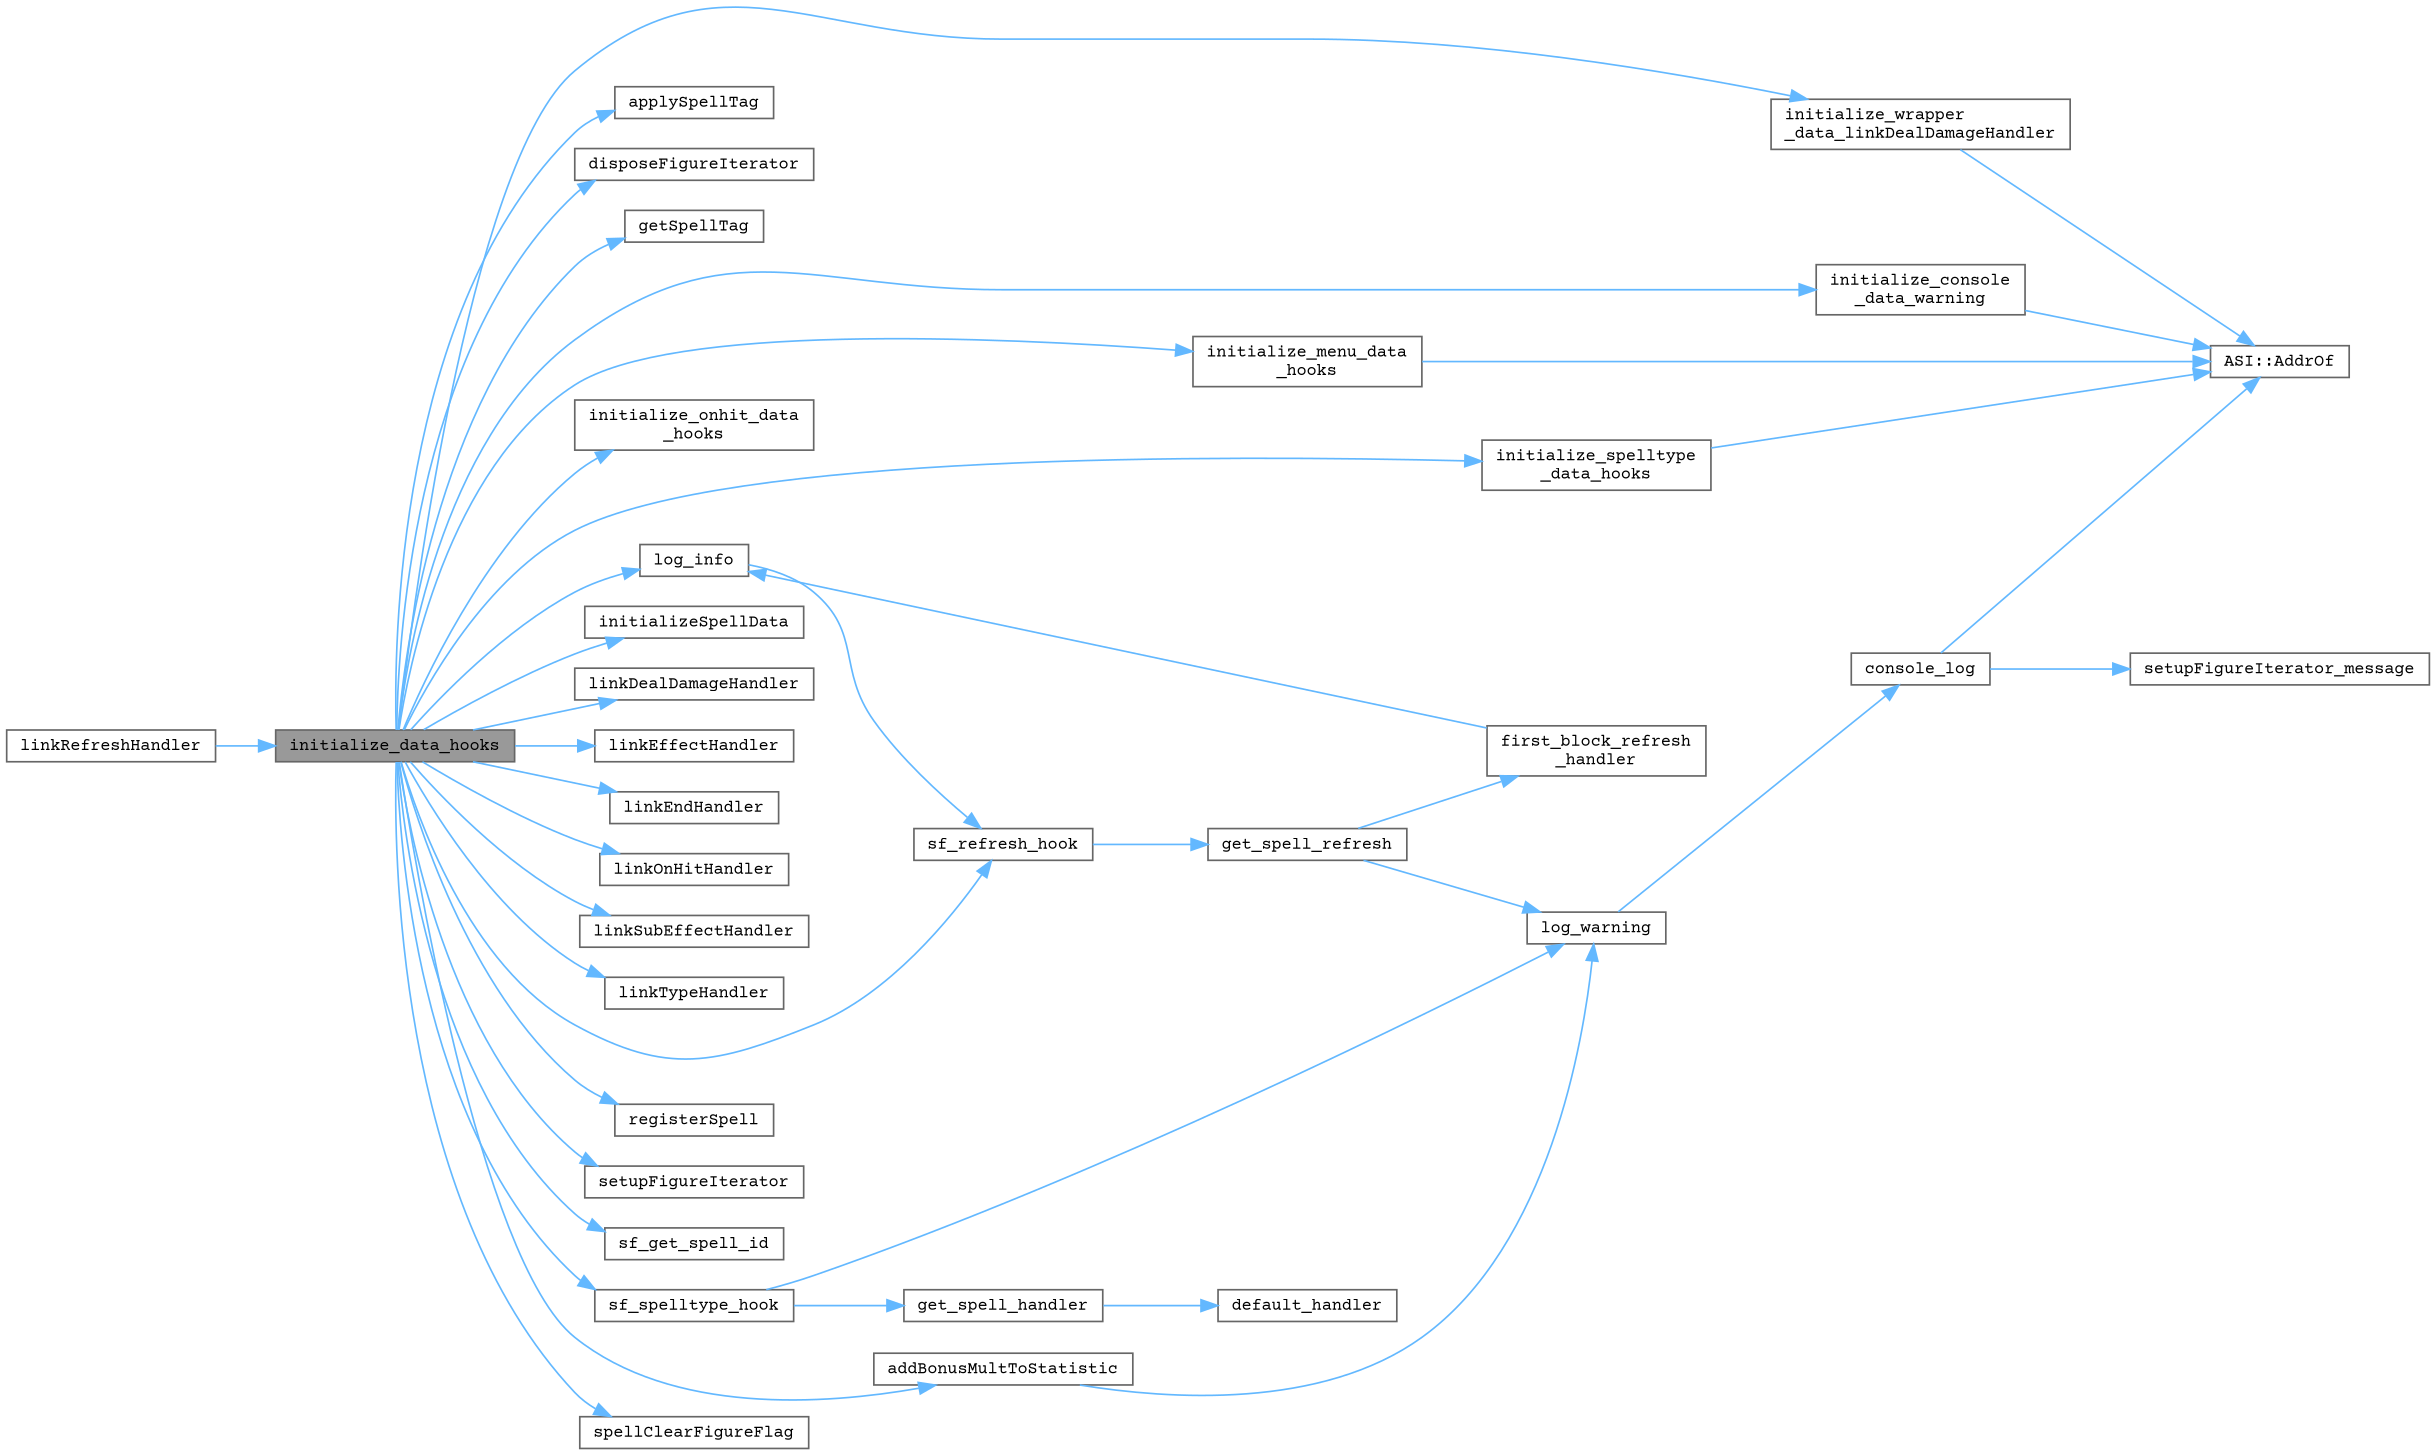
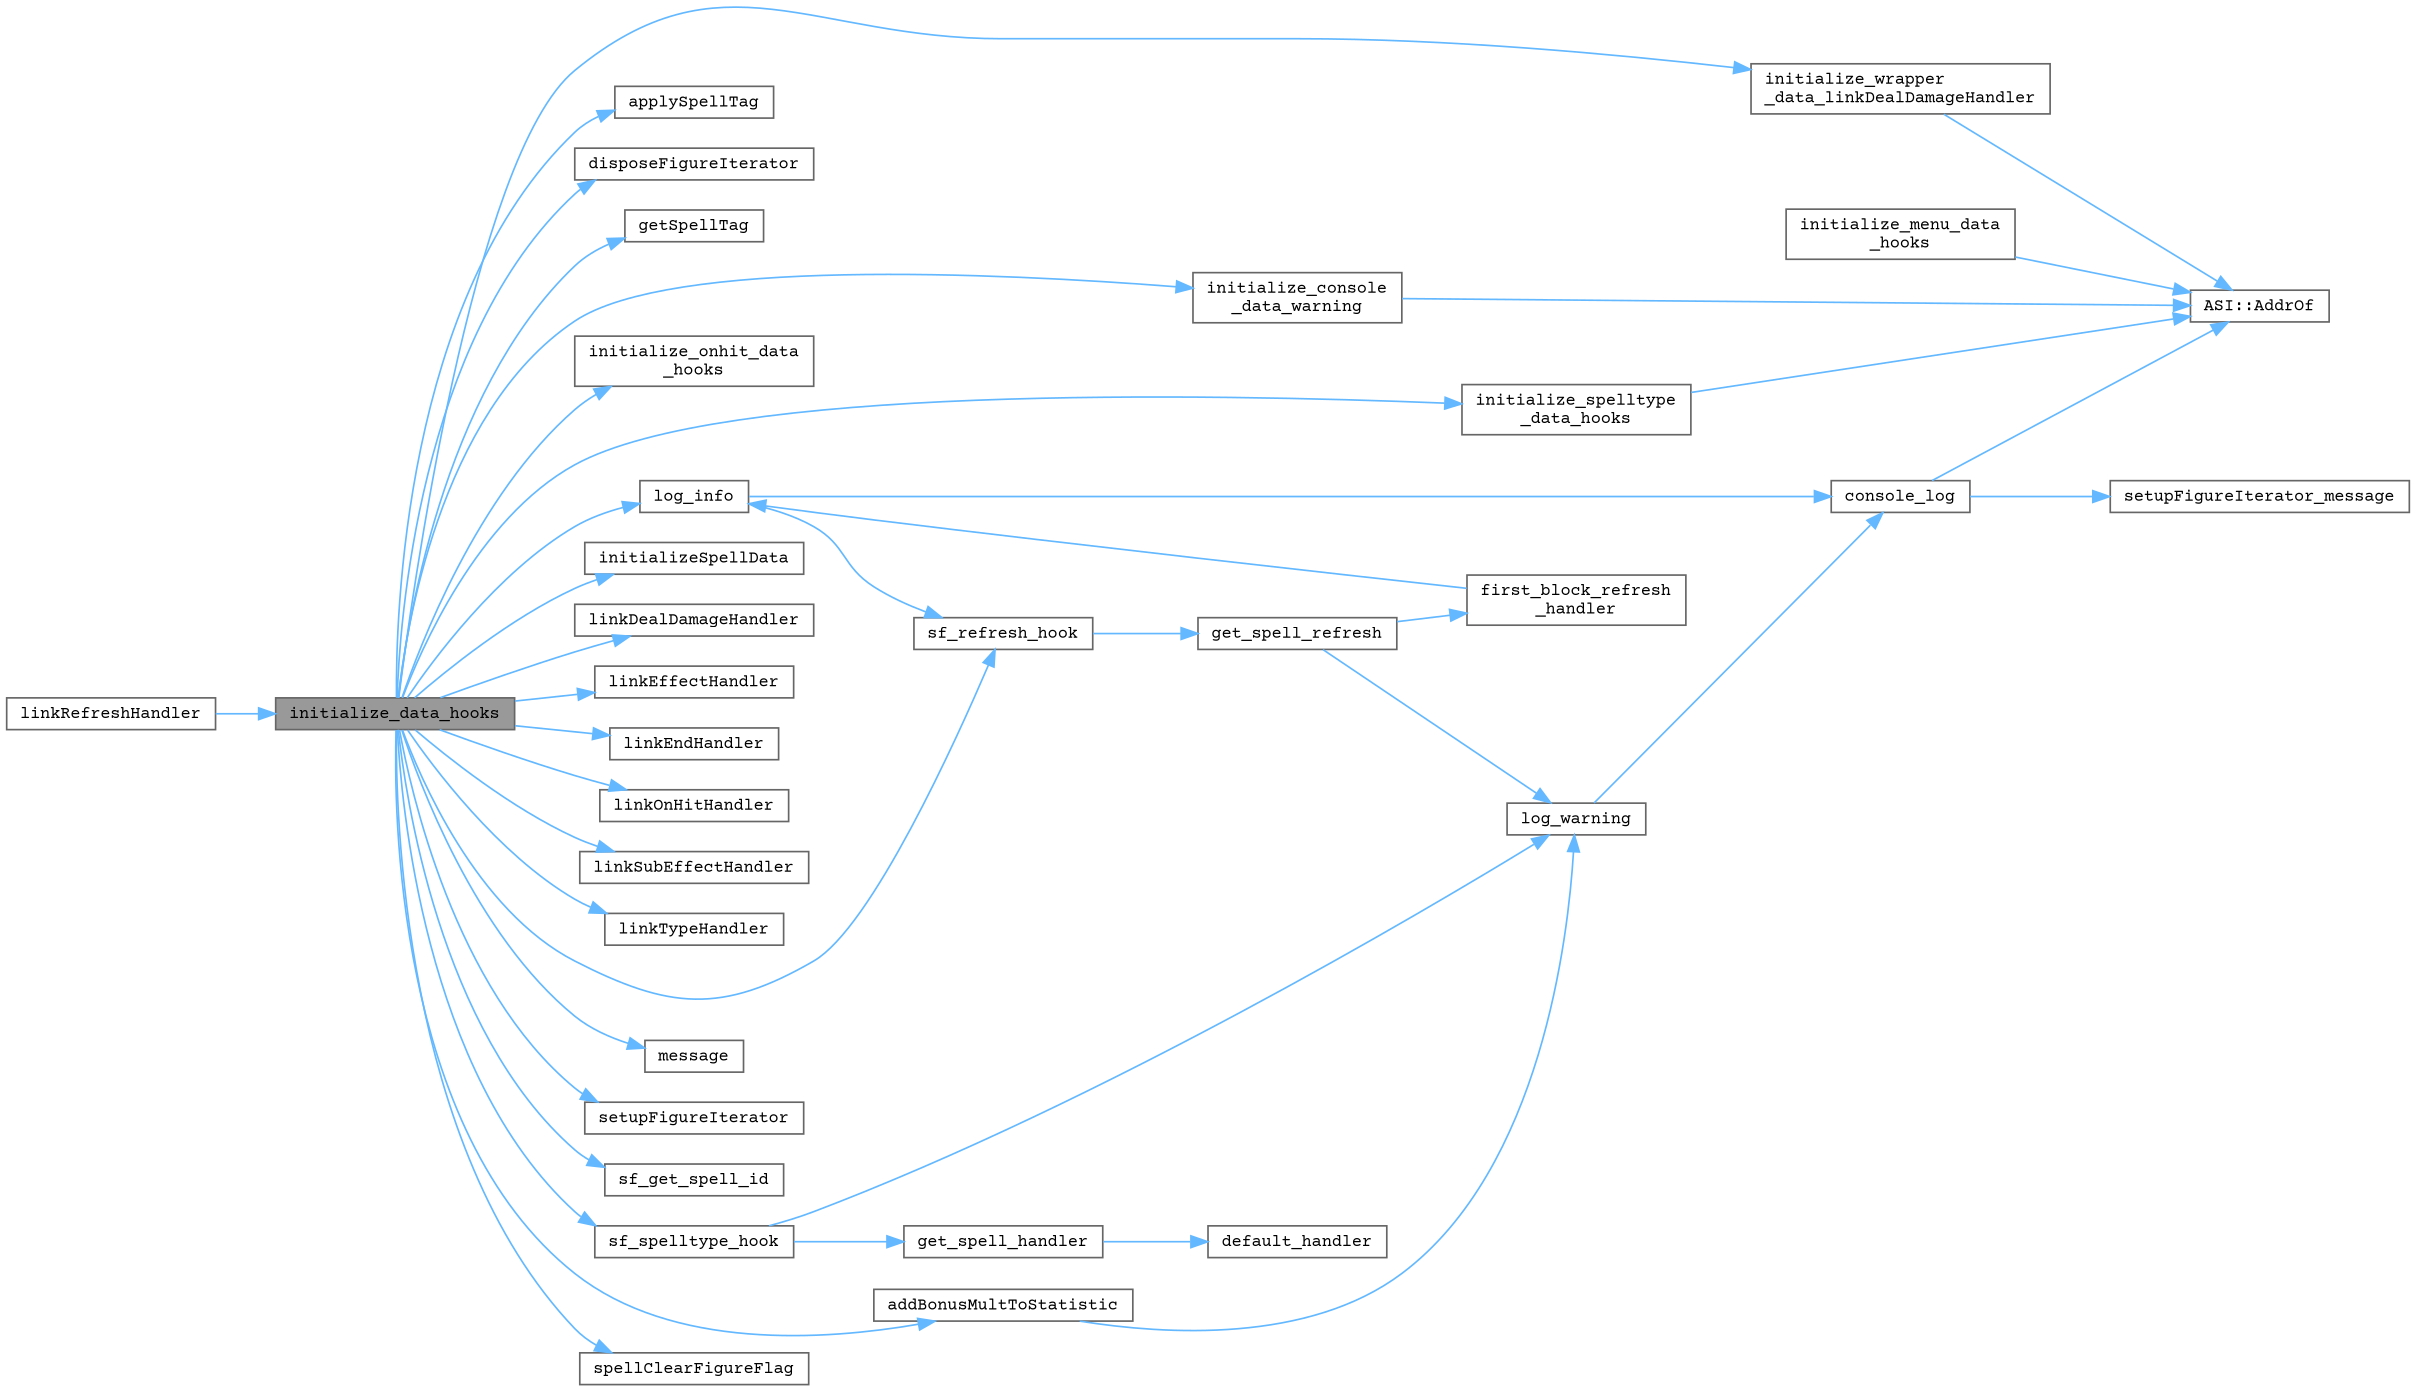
(674, 354) -> none
none -> (1282, 497)
(694, 1120) -> (694, 1056)
